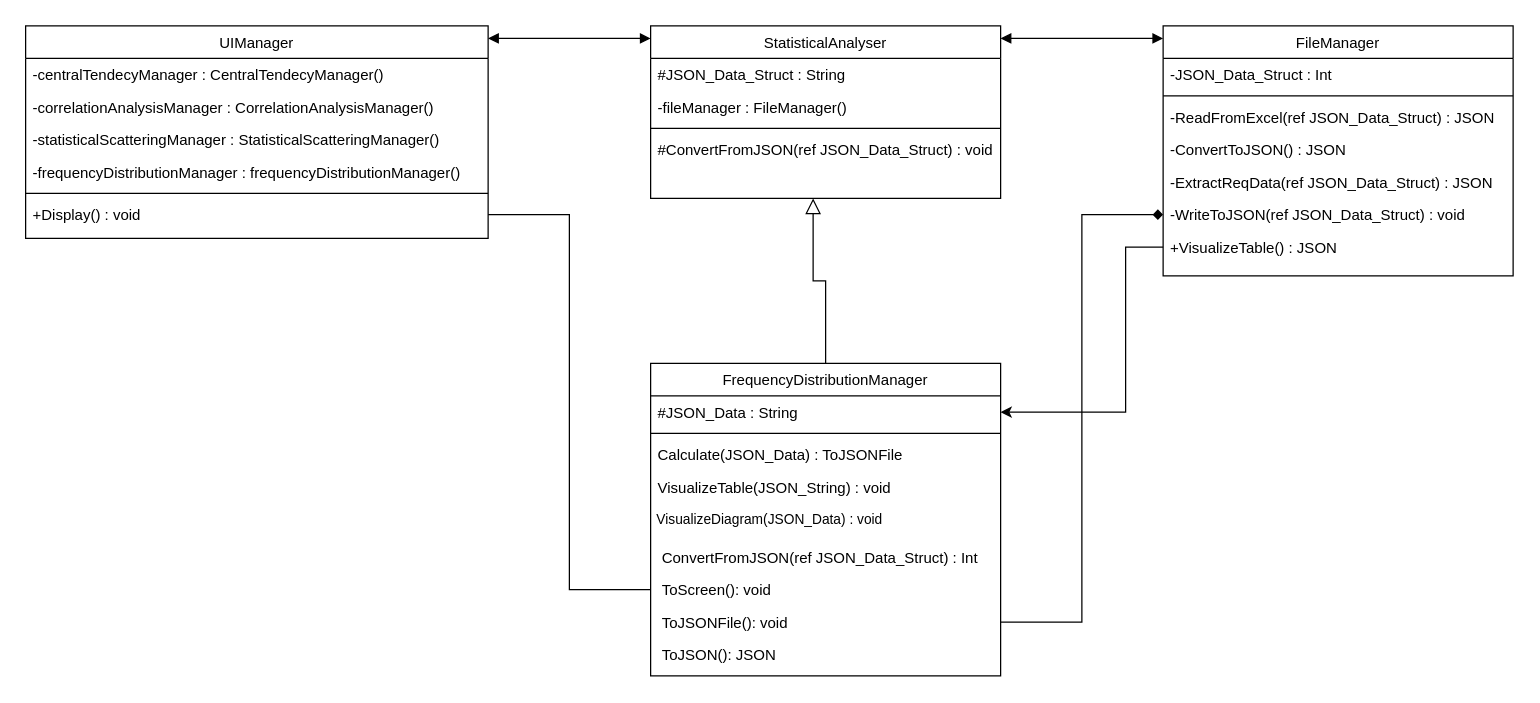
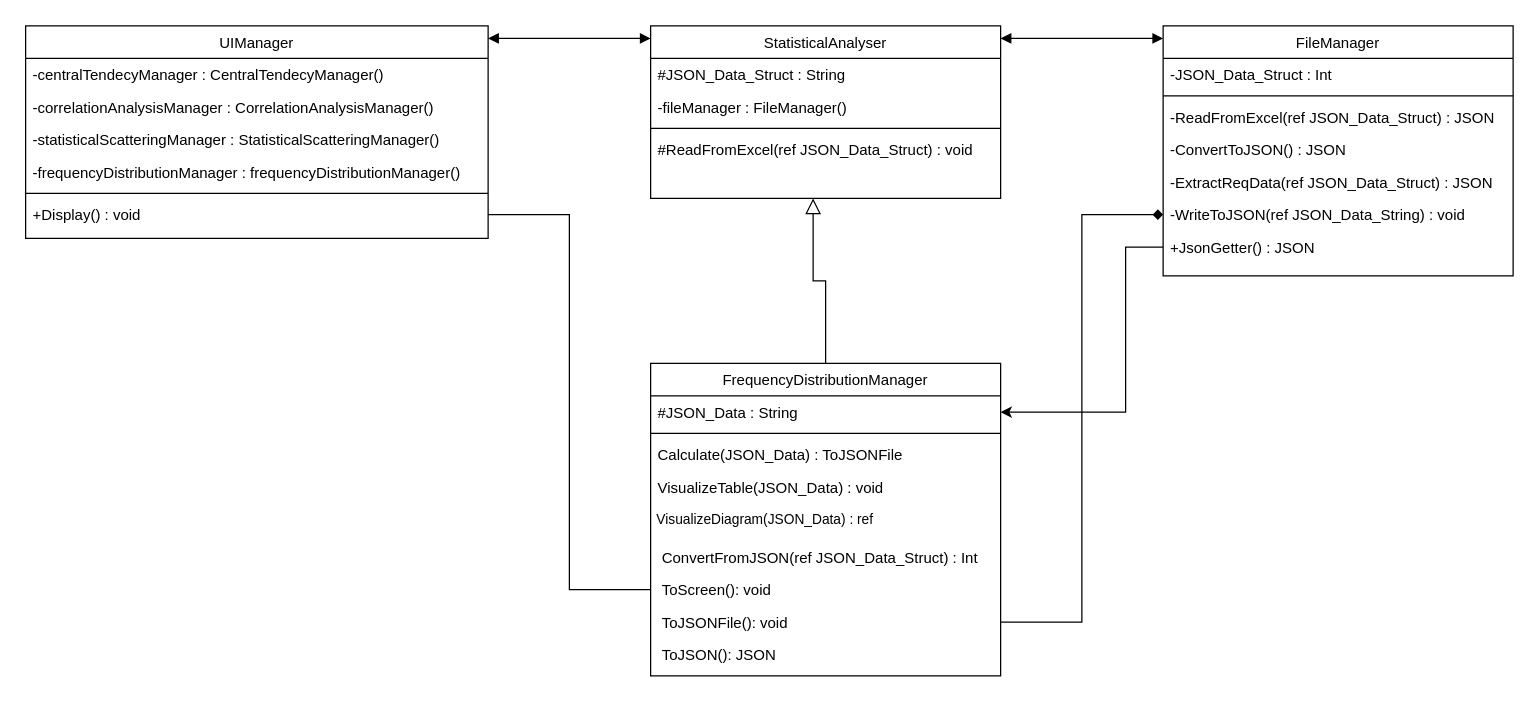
(837, 150) -> (826, 150)
(1331, 215) -> (1329, 215)
(1257, 248) -> (1248, 248)
(783, 488) -> (776, 488)
(770, 520) -> (768, 520)
